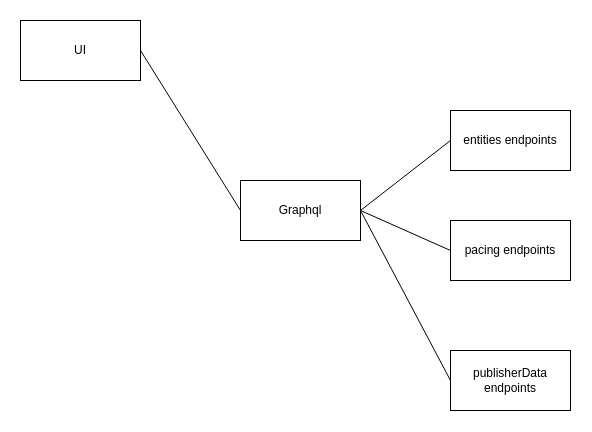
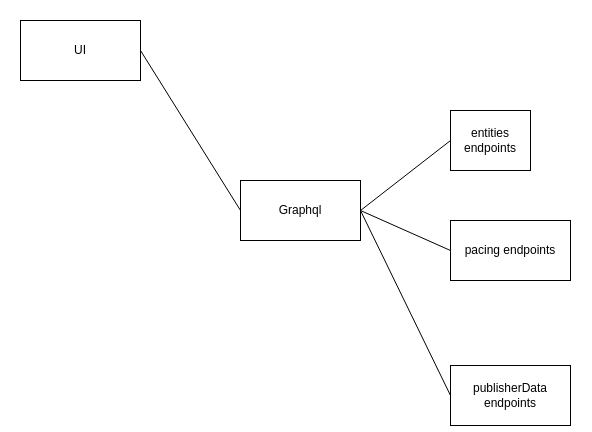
(511, 141) -> (491, 141)
(511, 381) -> (511, 396)
